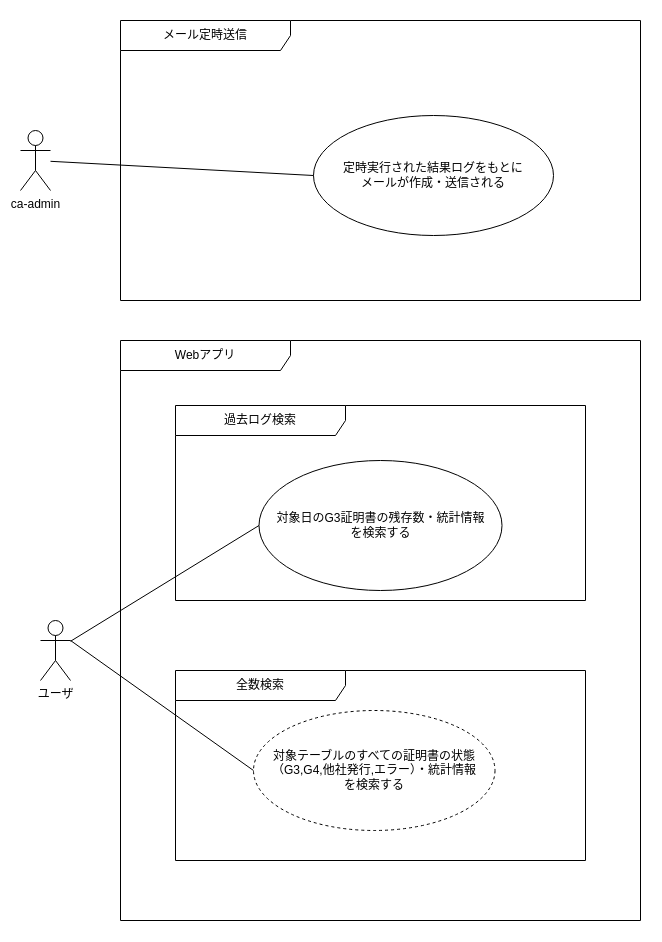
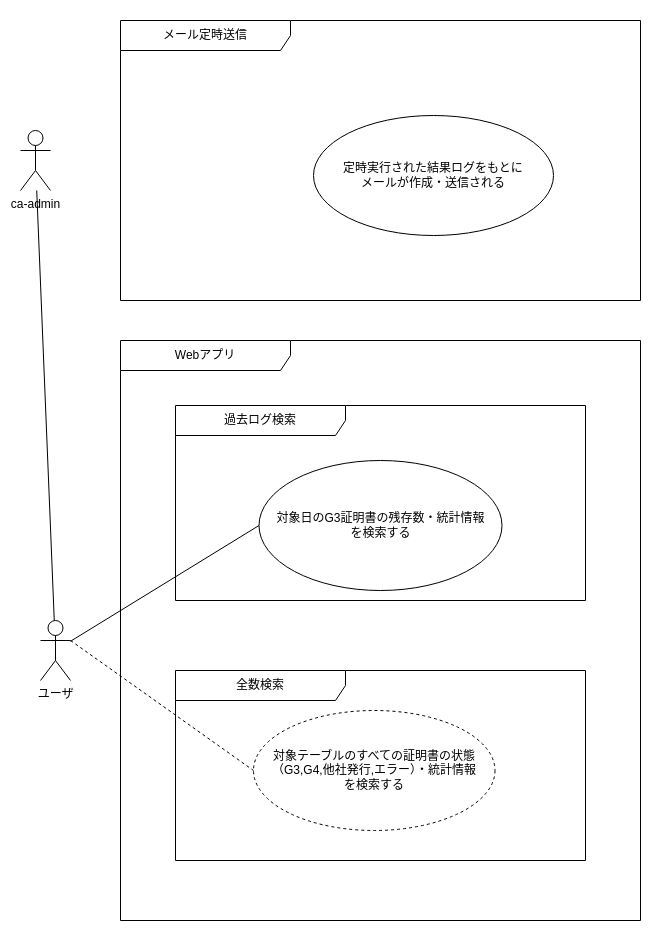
(182, 168) -> (46, 406)
(162, 705) -> (162, 705)
